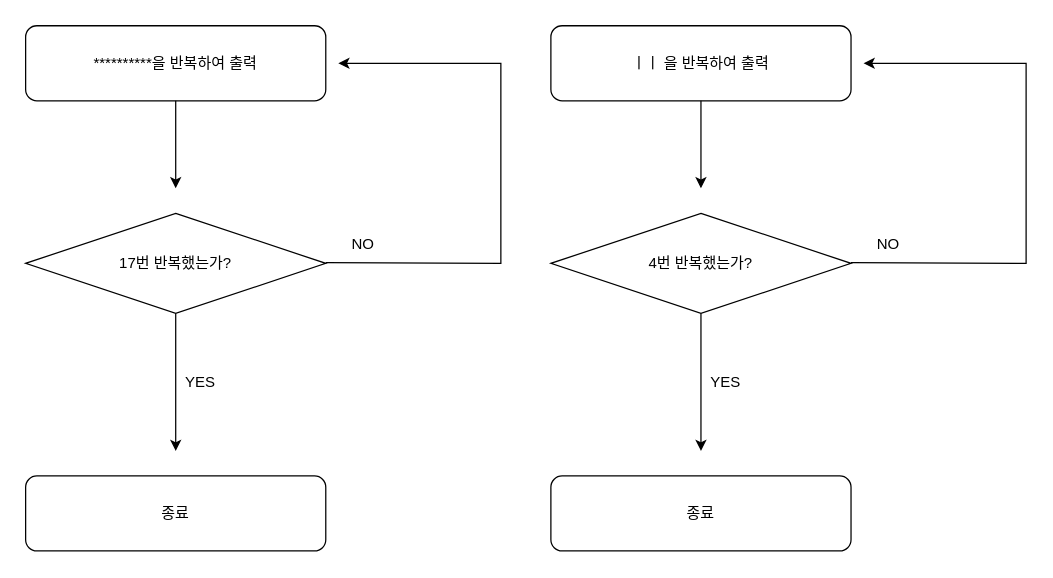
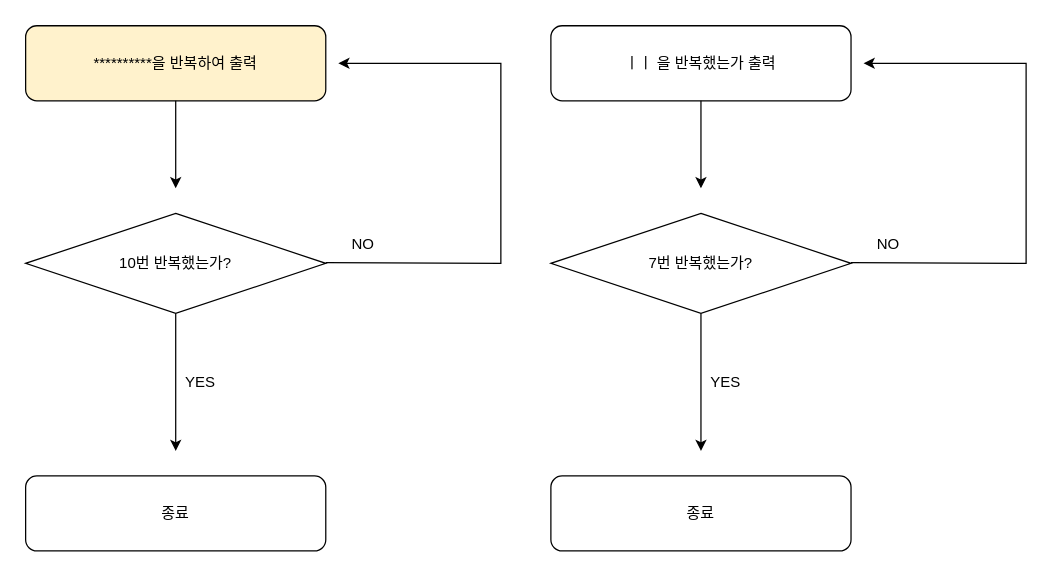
(176, 63) -> (176, 63)
(701, 63) -> (701, 63)
(176, 263) -> (176, 263)
(701, 263) -> (701, 263)
